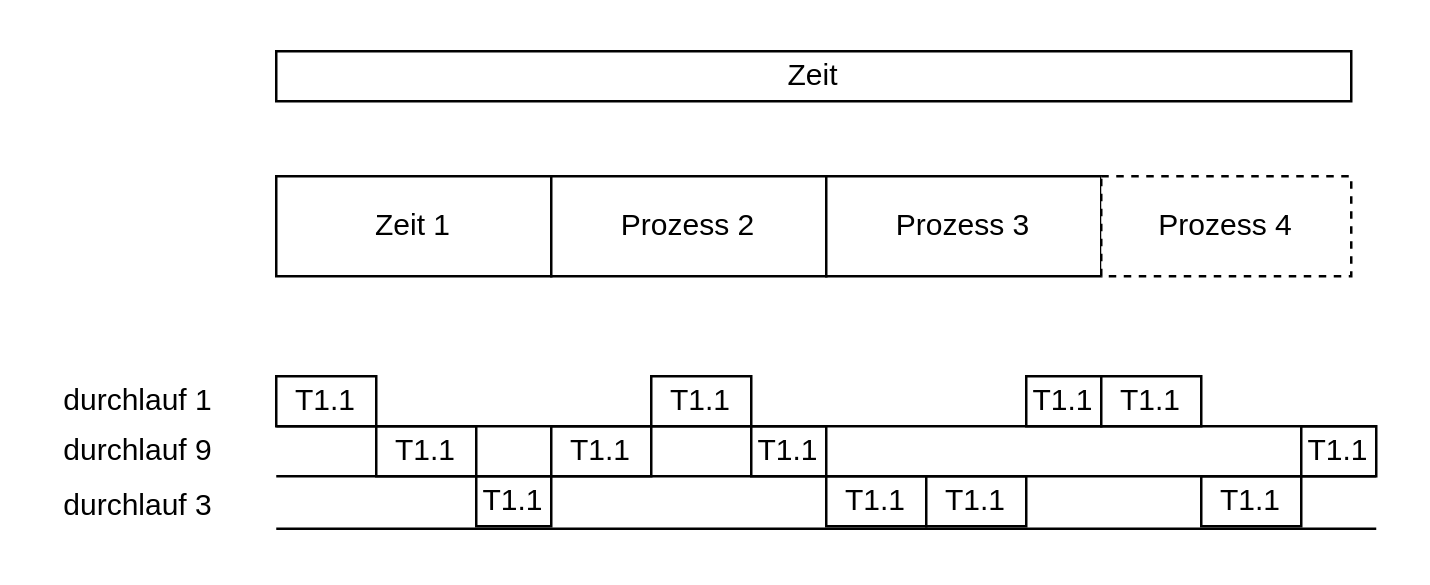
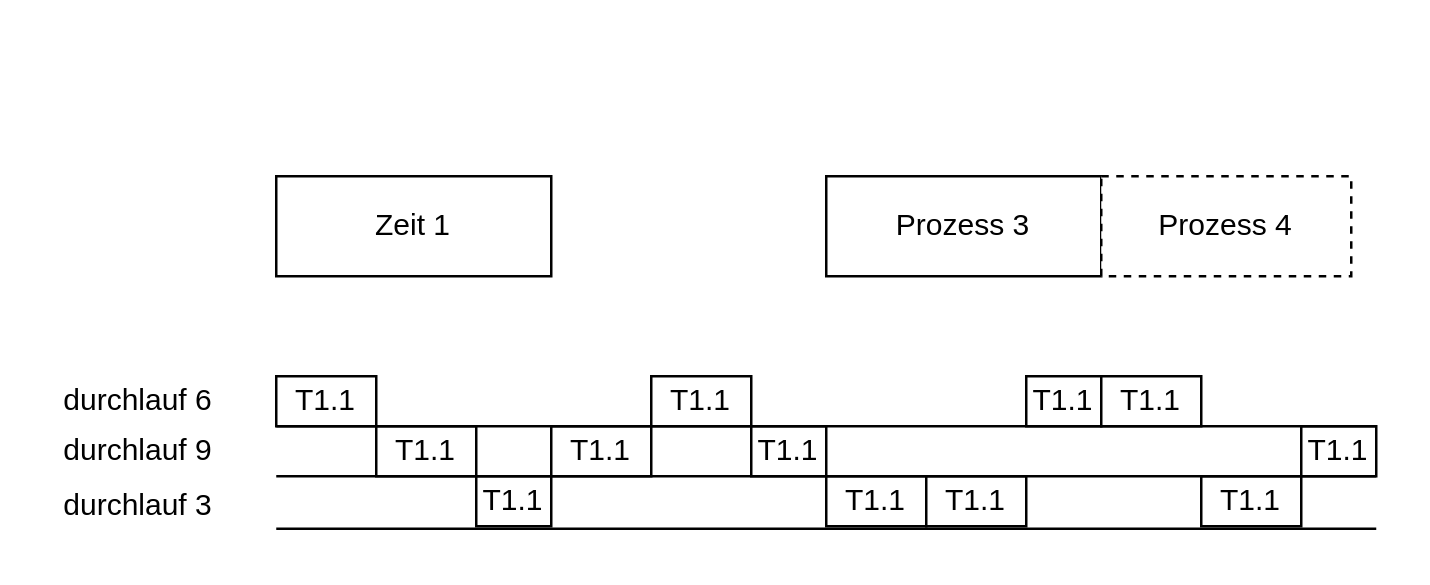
(814, 76) -> none
(689, 226) -> none
(139, 401) -> (139, 401)
